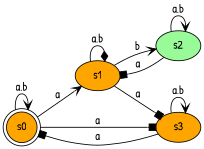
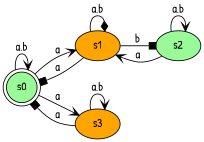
(131, 57) -> (134, 46)
(147, 68) -> (143, 62)
(135, 99) -> (67, 70)
(22, 127) -> (22, 87)
(94, 127) -> (55, 103)
